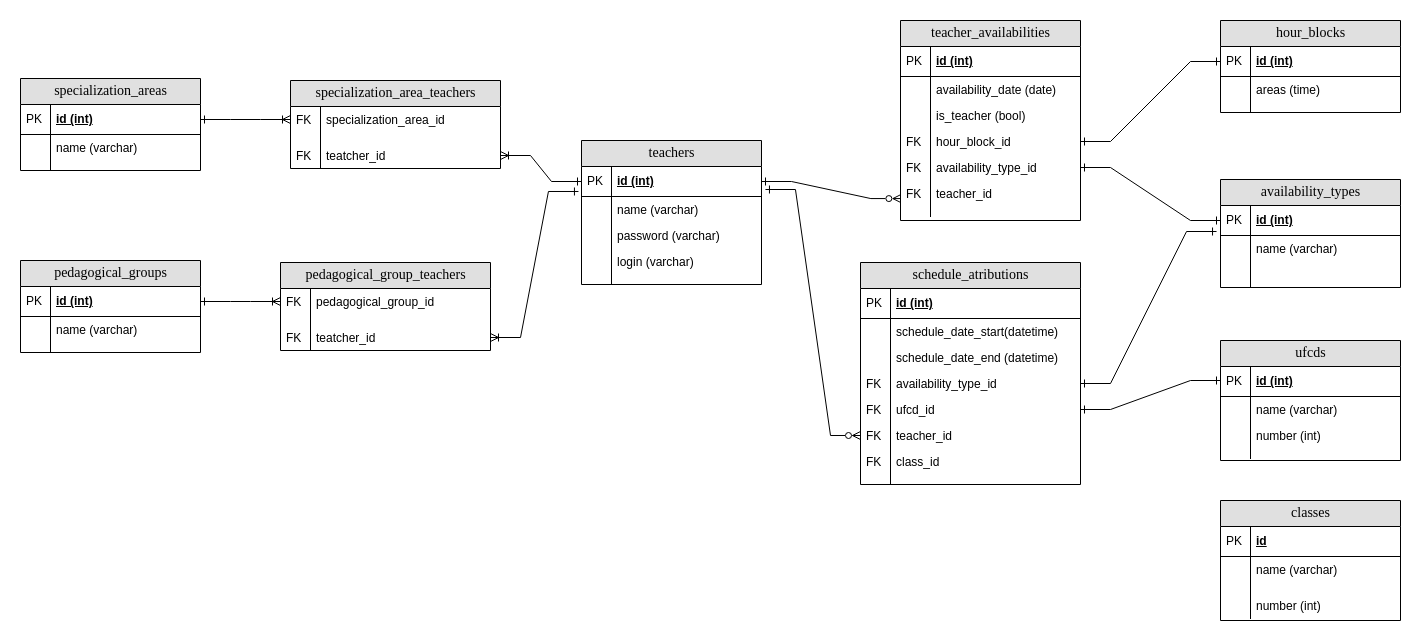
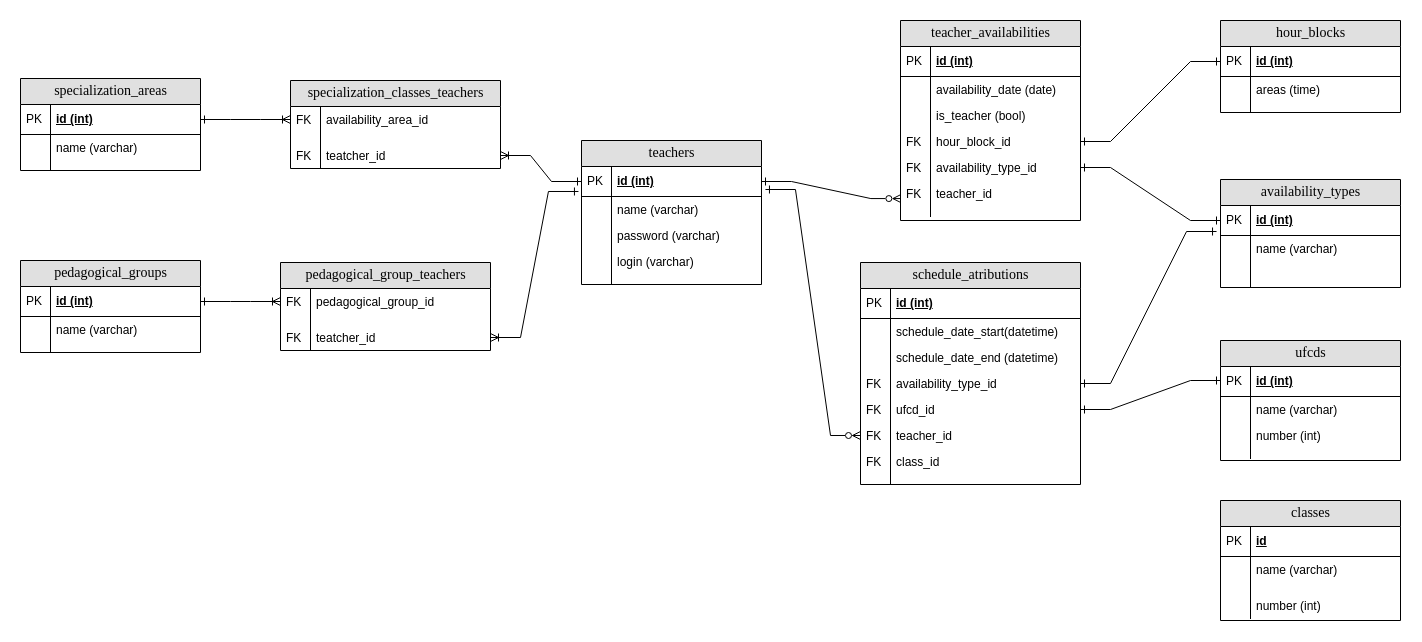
(396, 94) -> (396, 94)
(393, 121) -> (384, 121)
